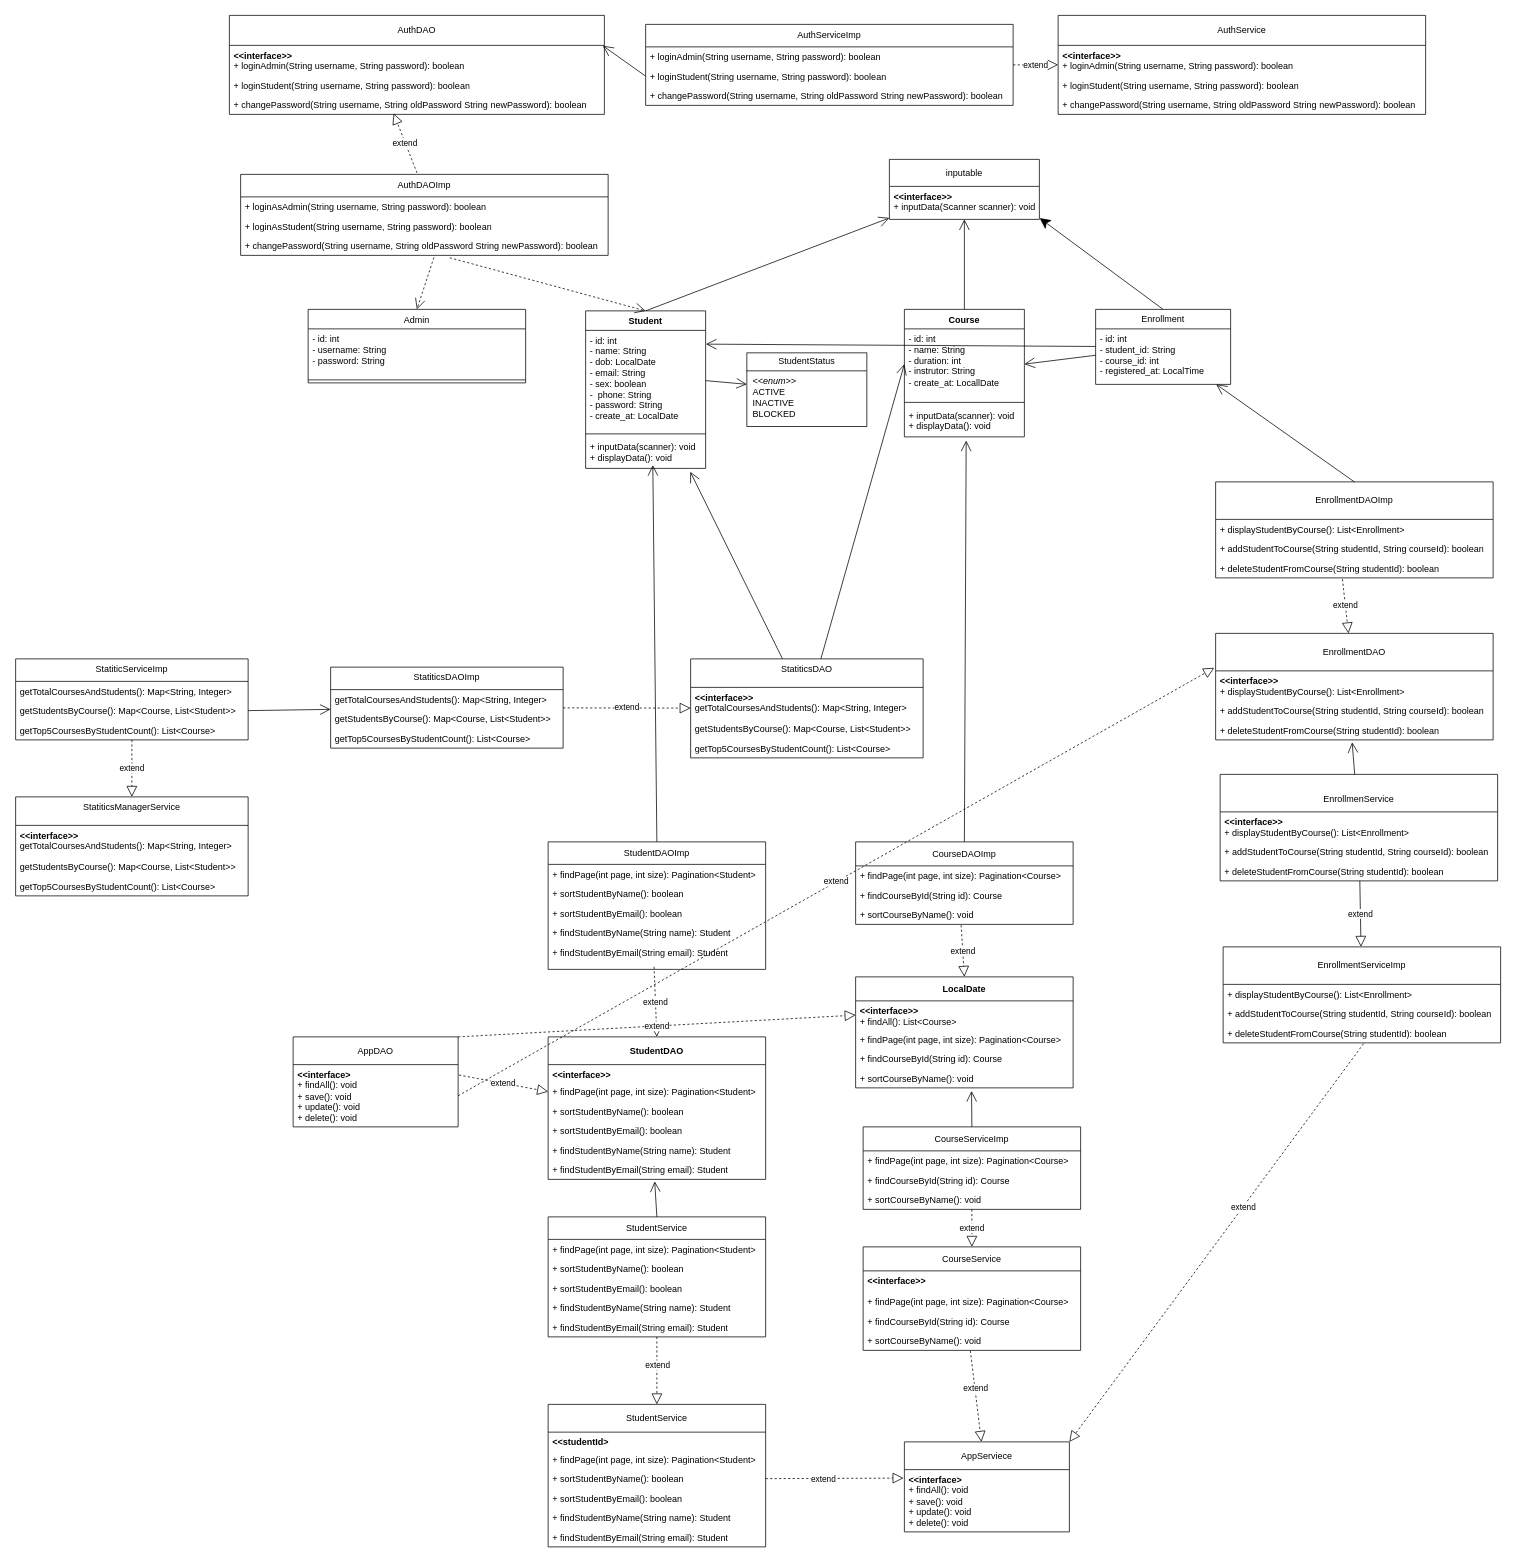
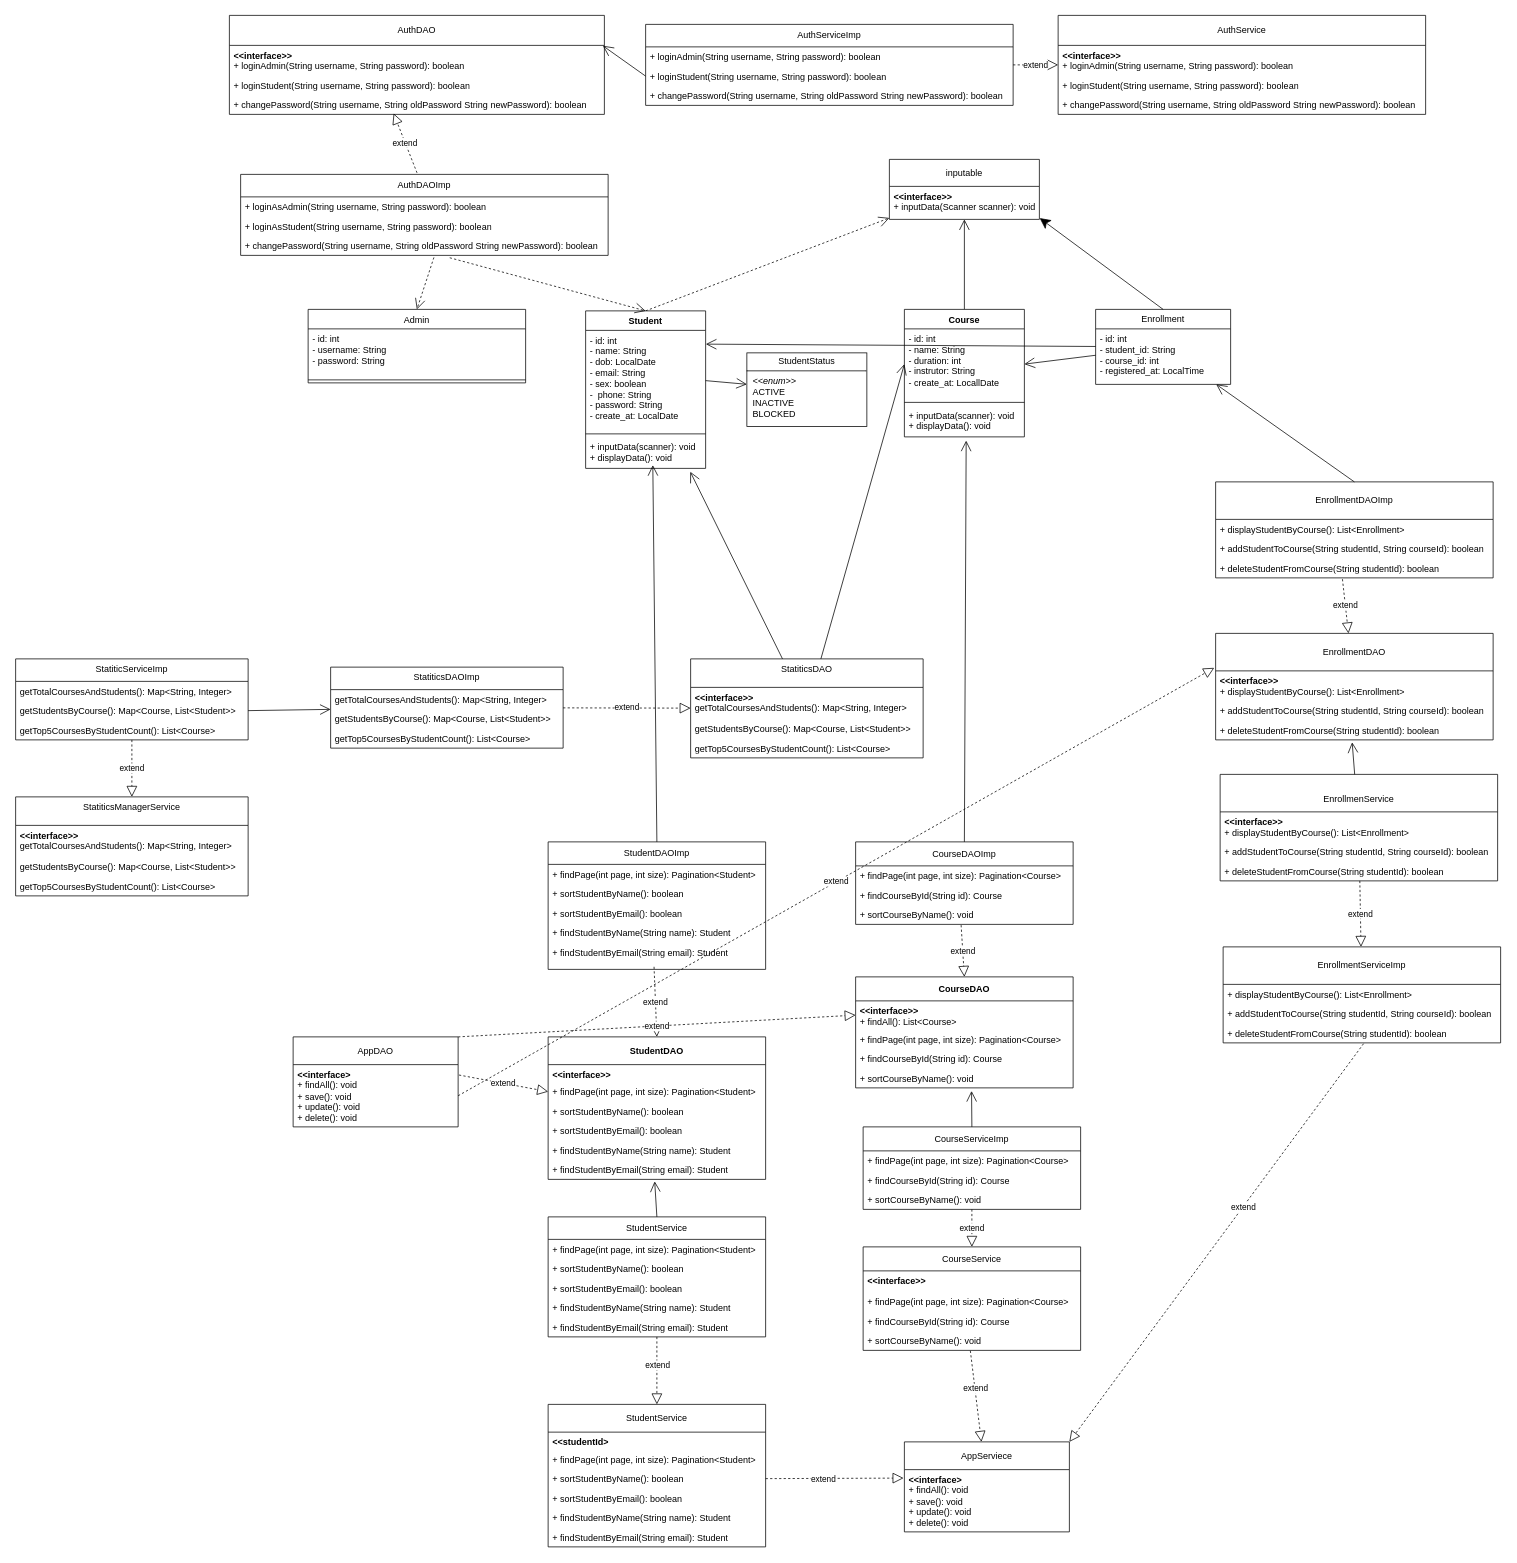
(766, 265) -> (766, 265)
(1360, 895) -> (1360, 895)
(964, 989) -> (964, 989)
